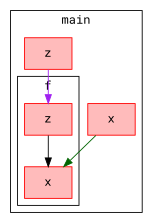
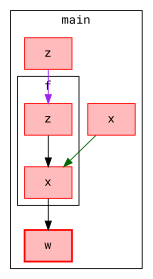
none -> (48, 246)
